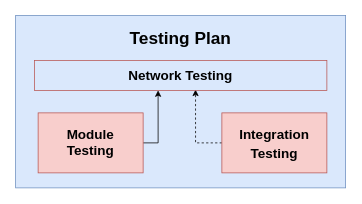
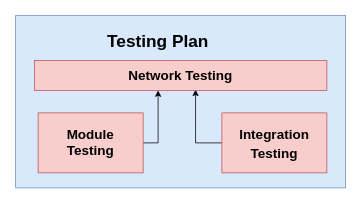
(180, 38) -> (158, 42)
(180, 75) -> (180, 75)
(195, 132) -> (195, 132)
